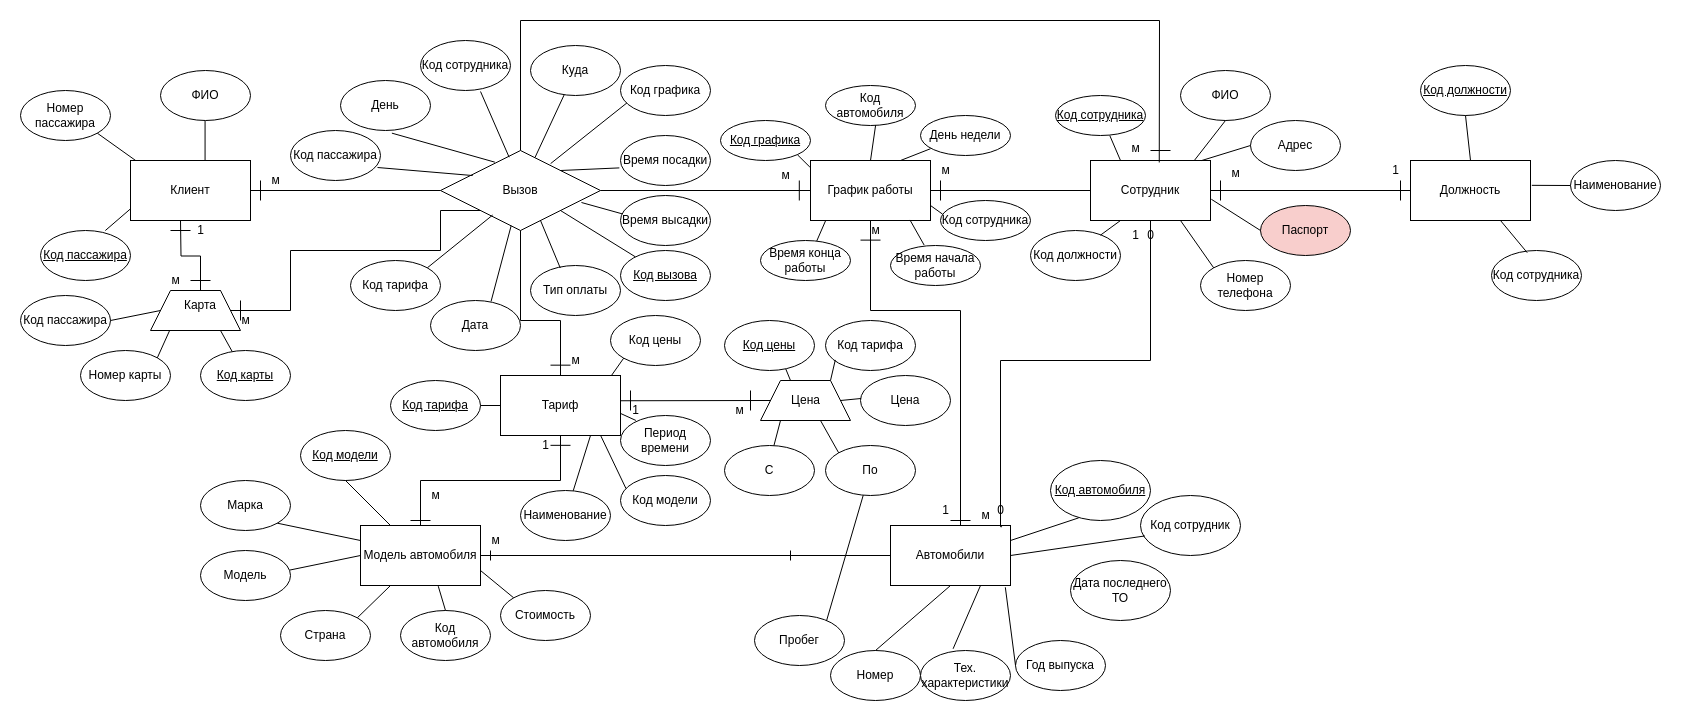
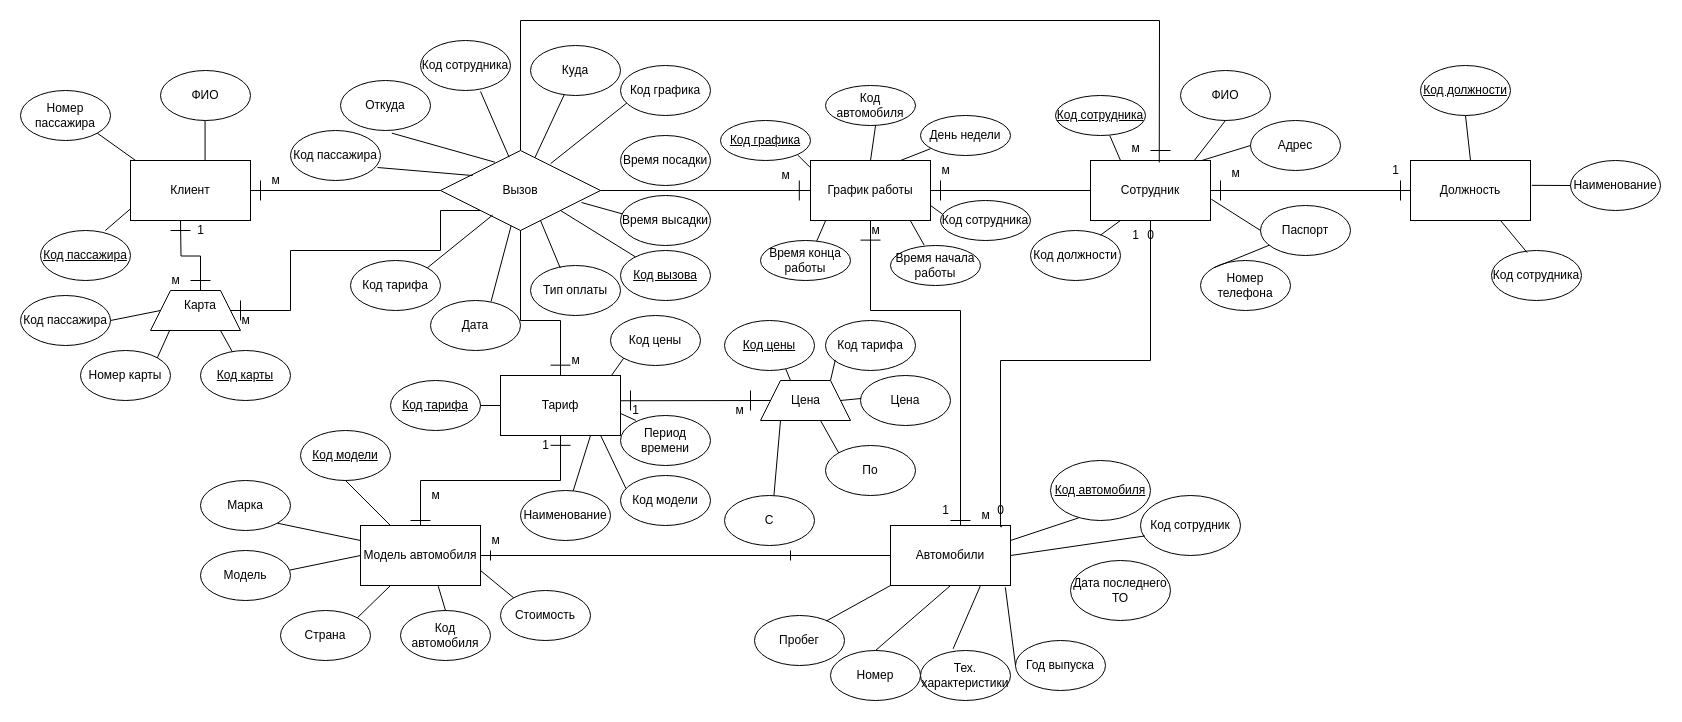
(386, 106) -> (386, 106)
(590, 169) -> none
(1306, 231) -> (1306, 231)
(1197, 245) -> (1248, 254)
(770, 471) -> (770, 521)
(845, 558) -> (858, 603)
